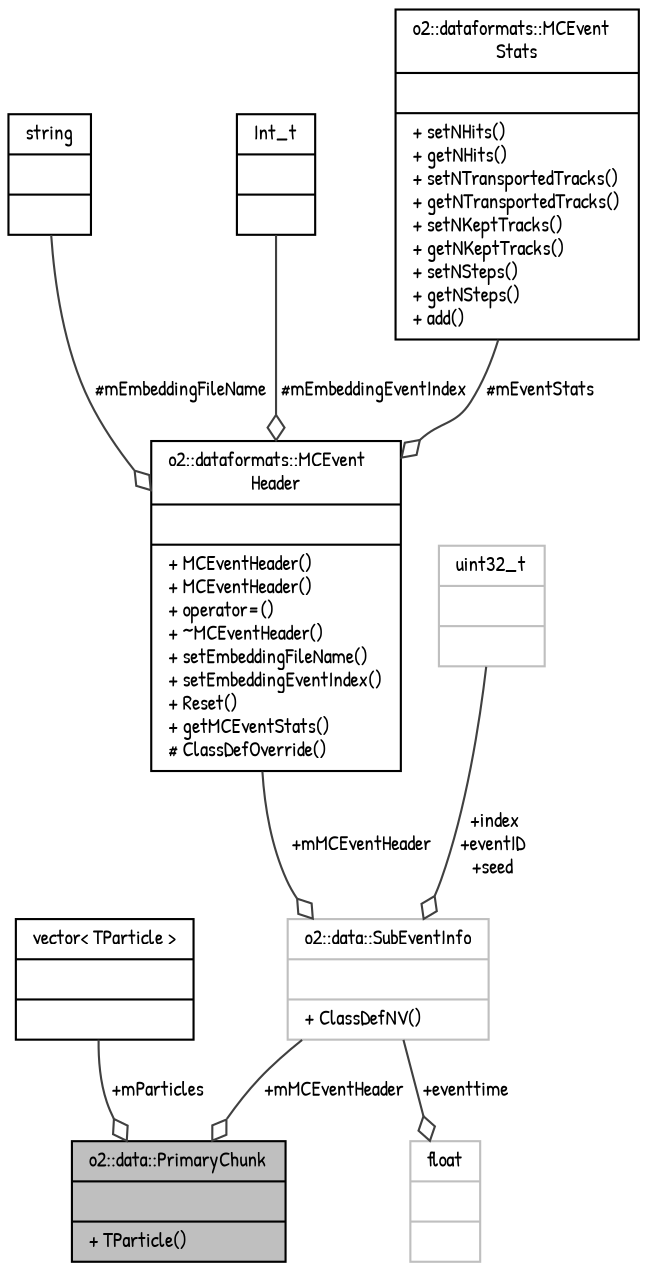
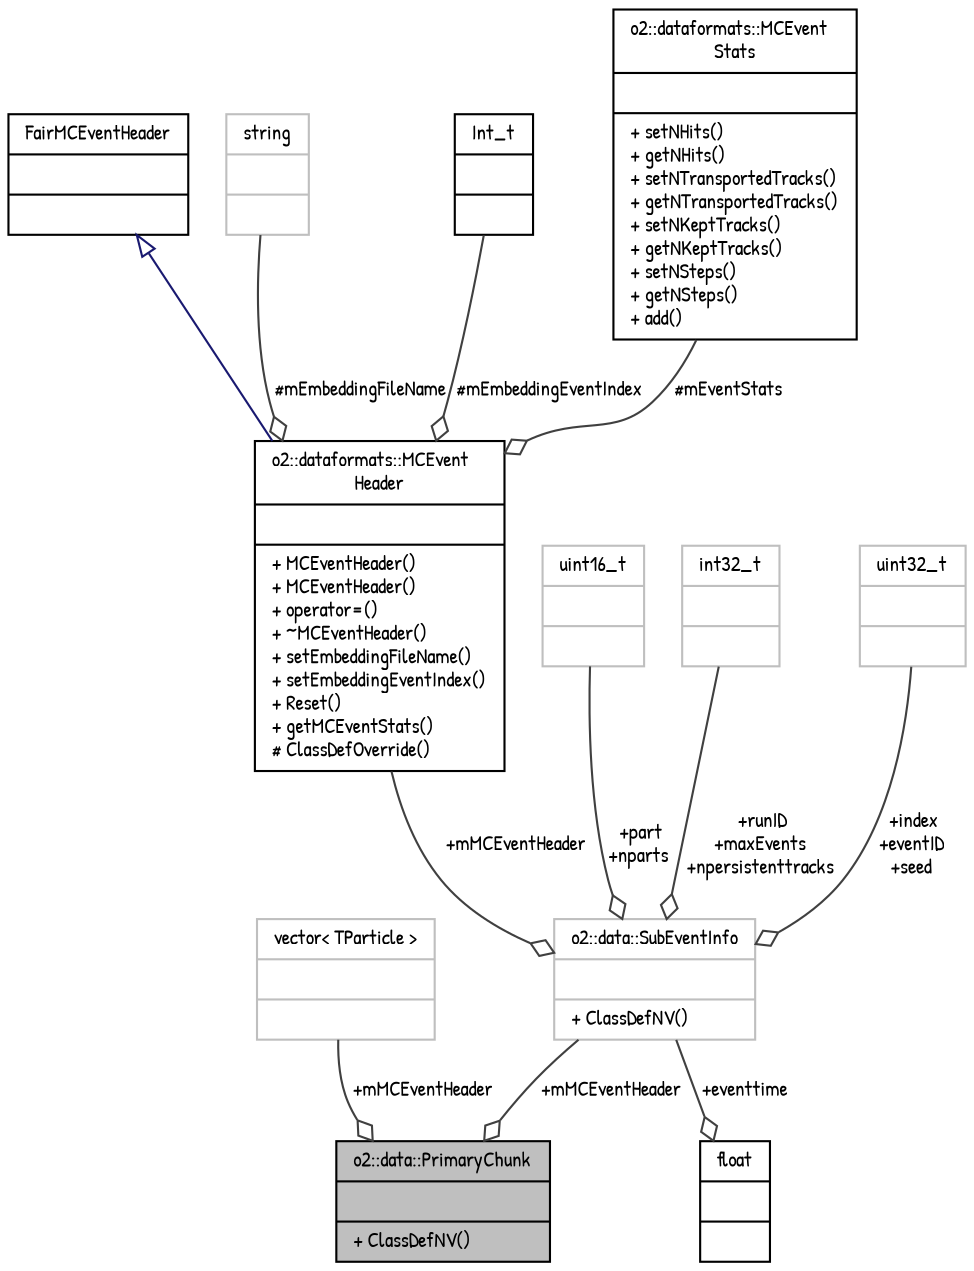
(50, 175) -> (268, 175)
none -> (98, 175)
none -> (593, 606)
none -> (731, 606)
(105, 979) -> (346, 979)
(155, 1090) -> (421, 1090)
(445, 1201) -> (735, 1201)
(139, 1241) -> (412, 1241)
